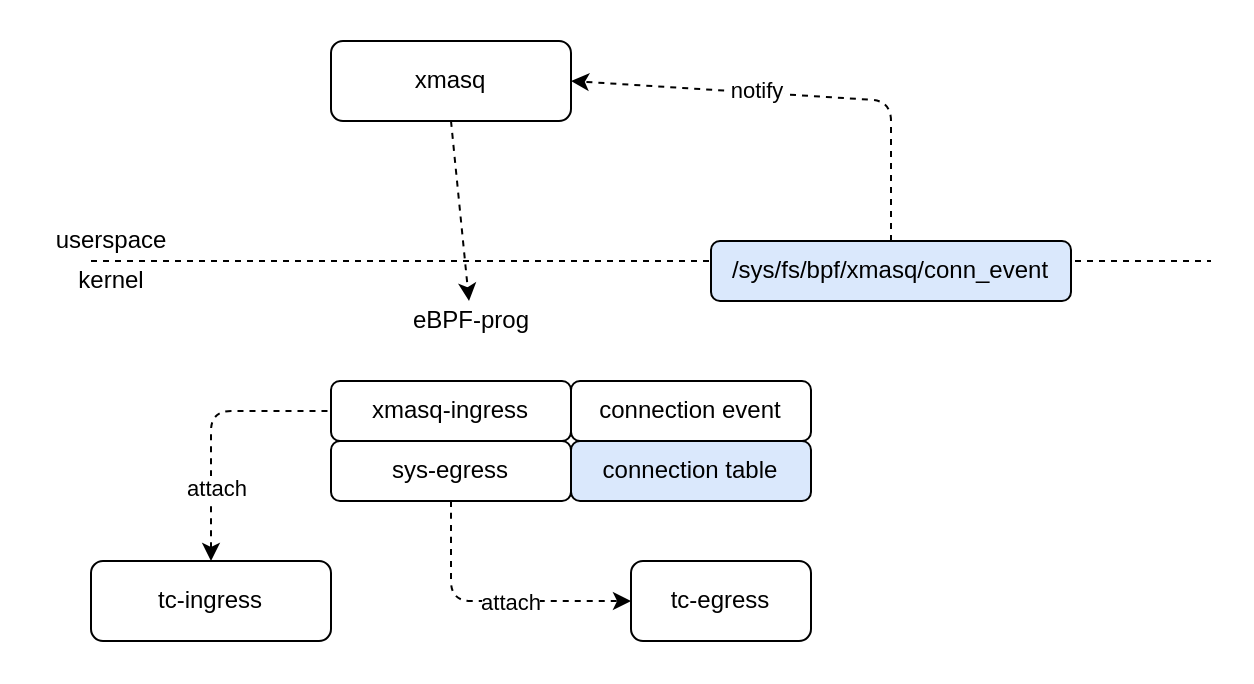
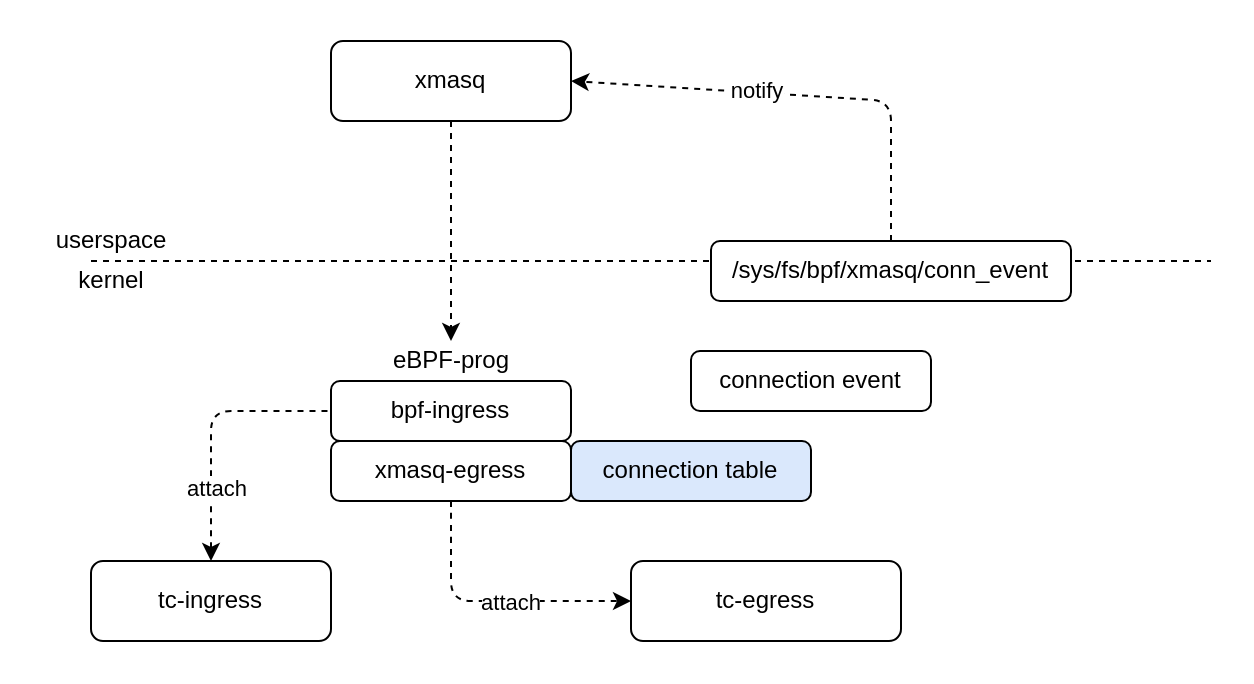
(891, 271) -> (891, 271)
(471, 321) -> (451, 361)
(451, 411) -> (451, 411)
(691, 411) -> (811, 381)
(451, 471) -> (451, 471)
(721, 601) -> (766, 601)
